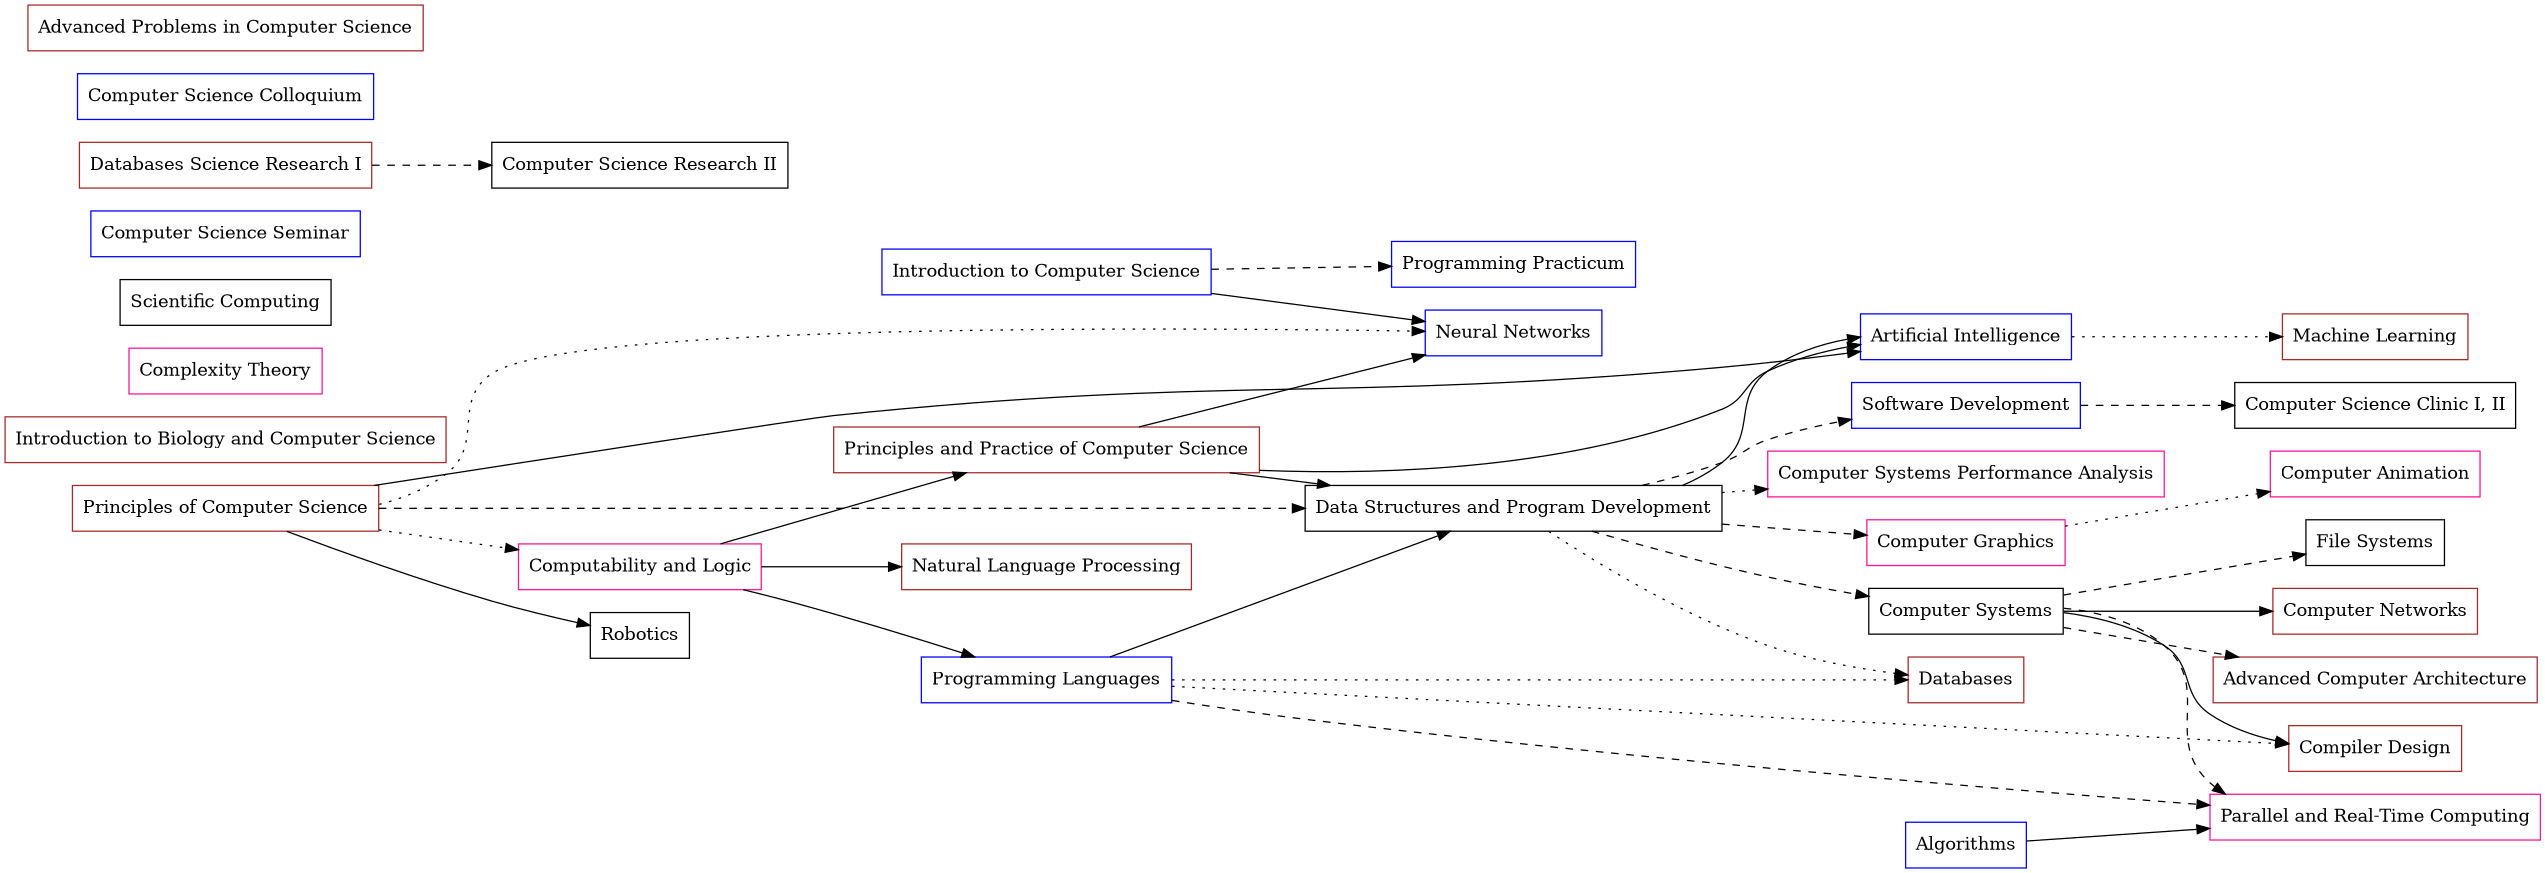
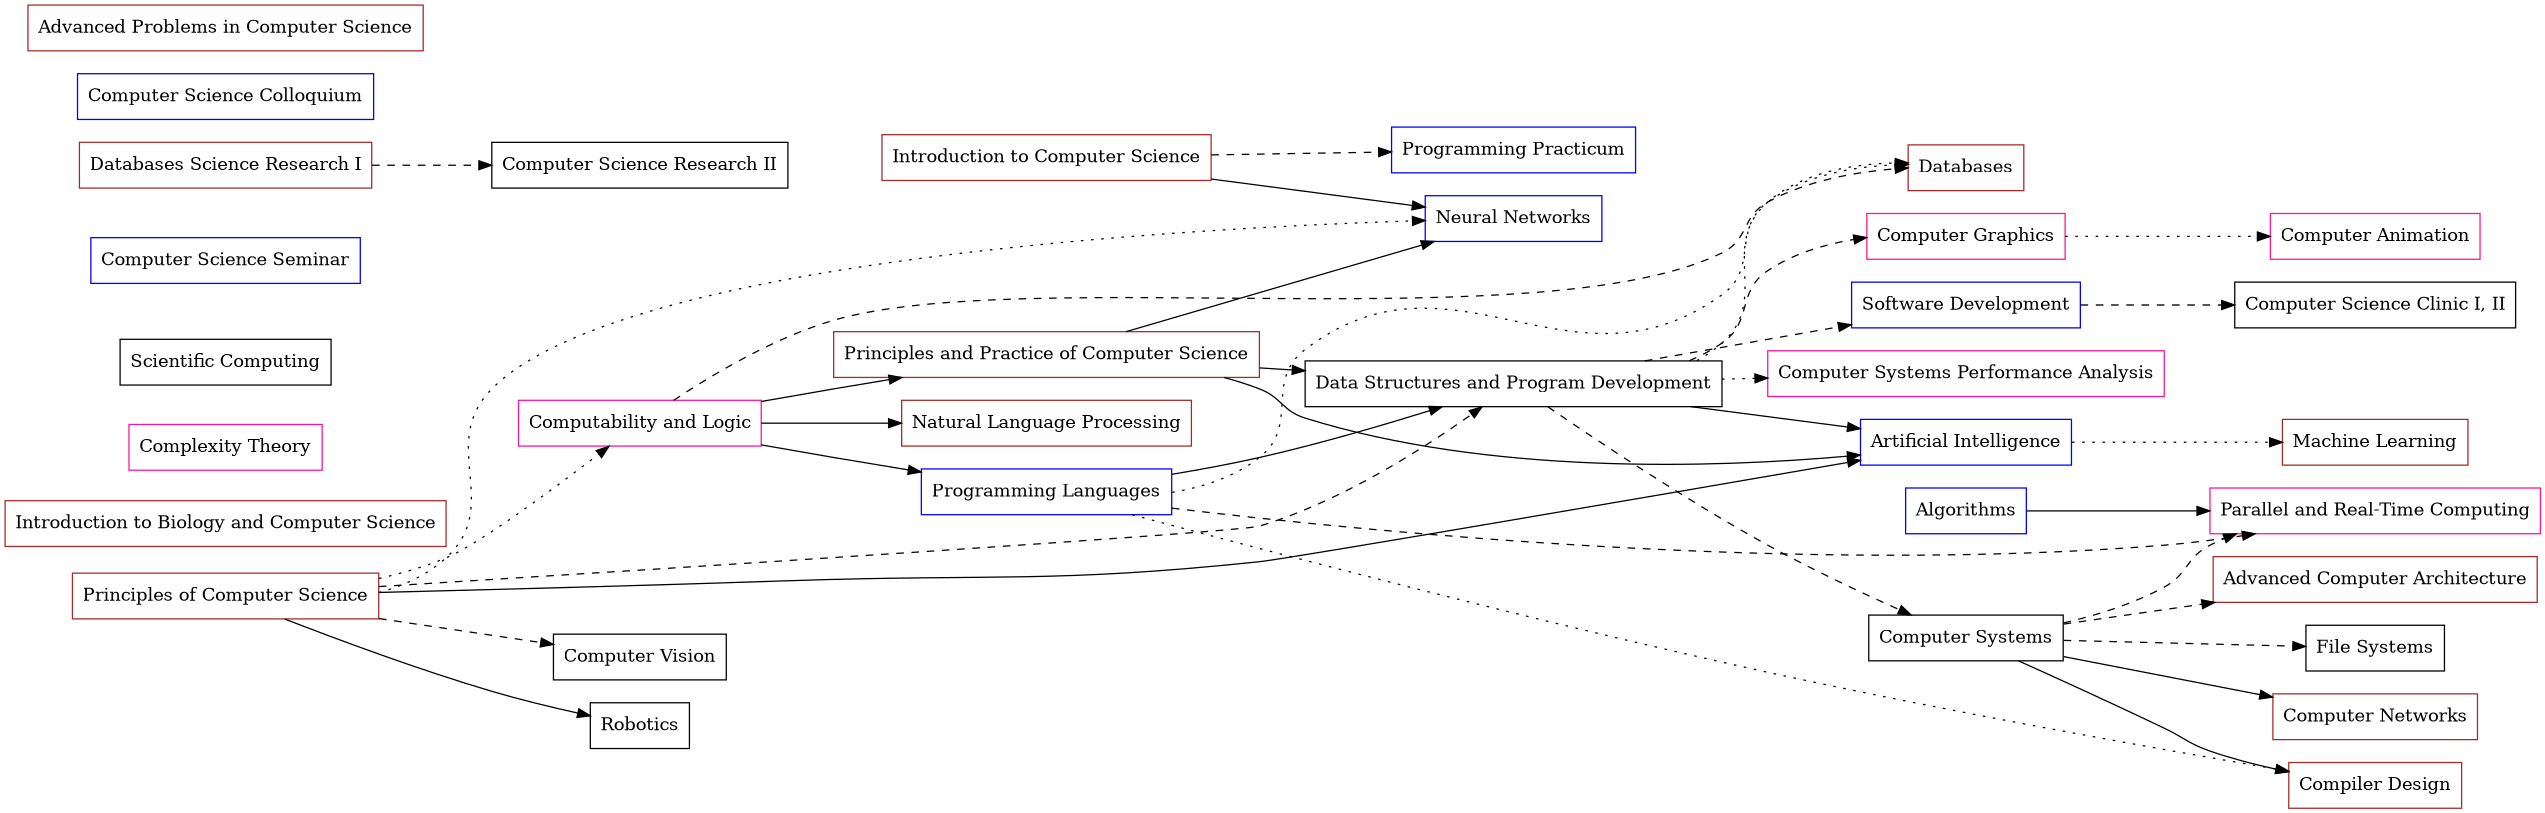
(1047, 272) -> (1047, 158)
none -> (1291, 299)
none -> (640, 657)
